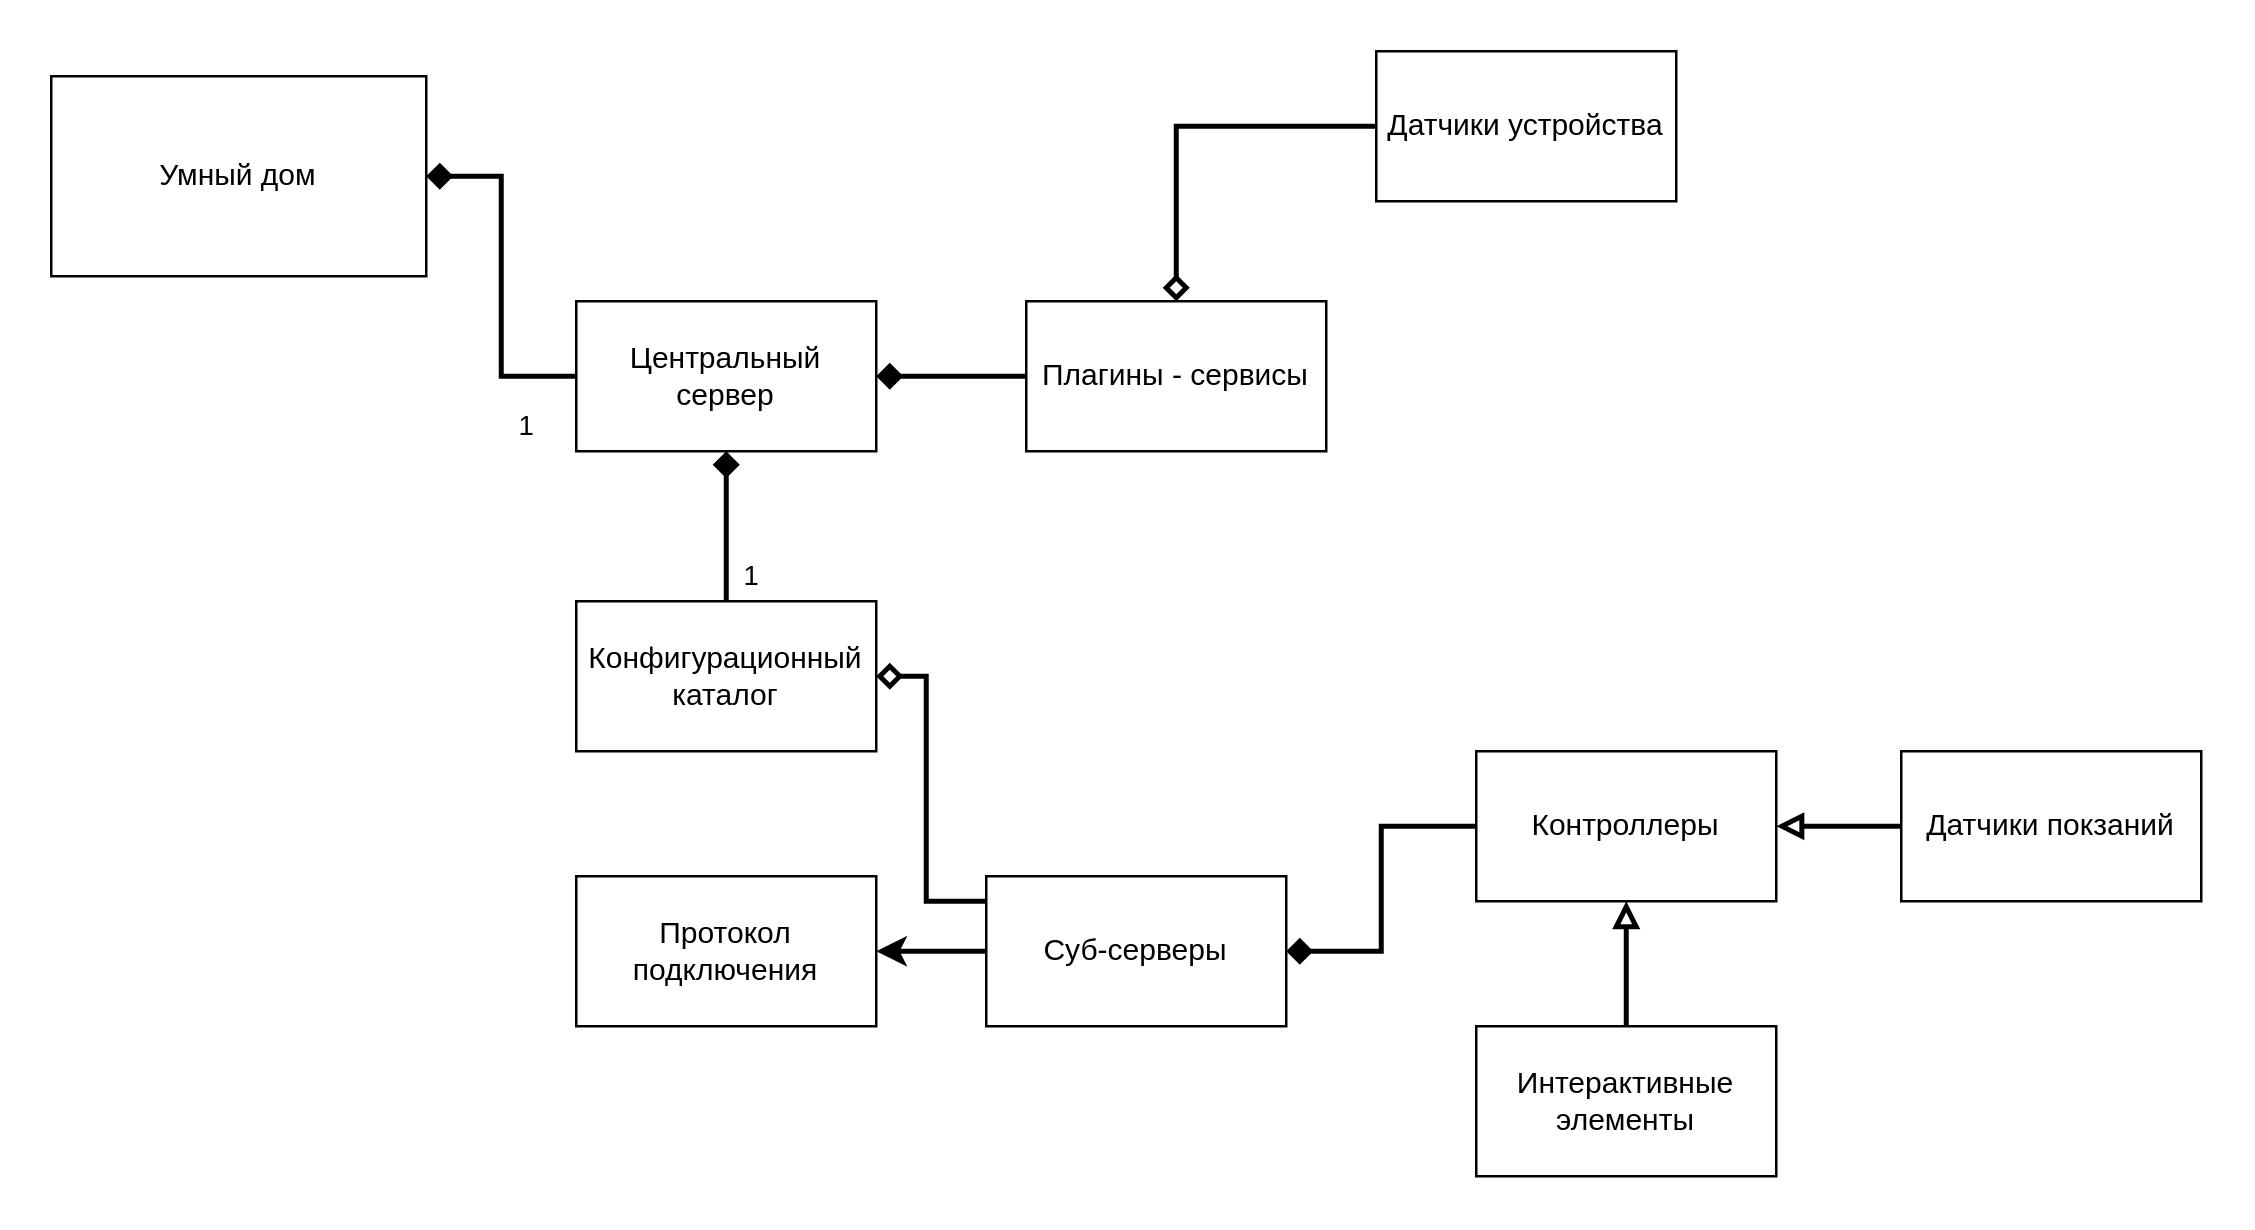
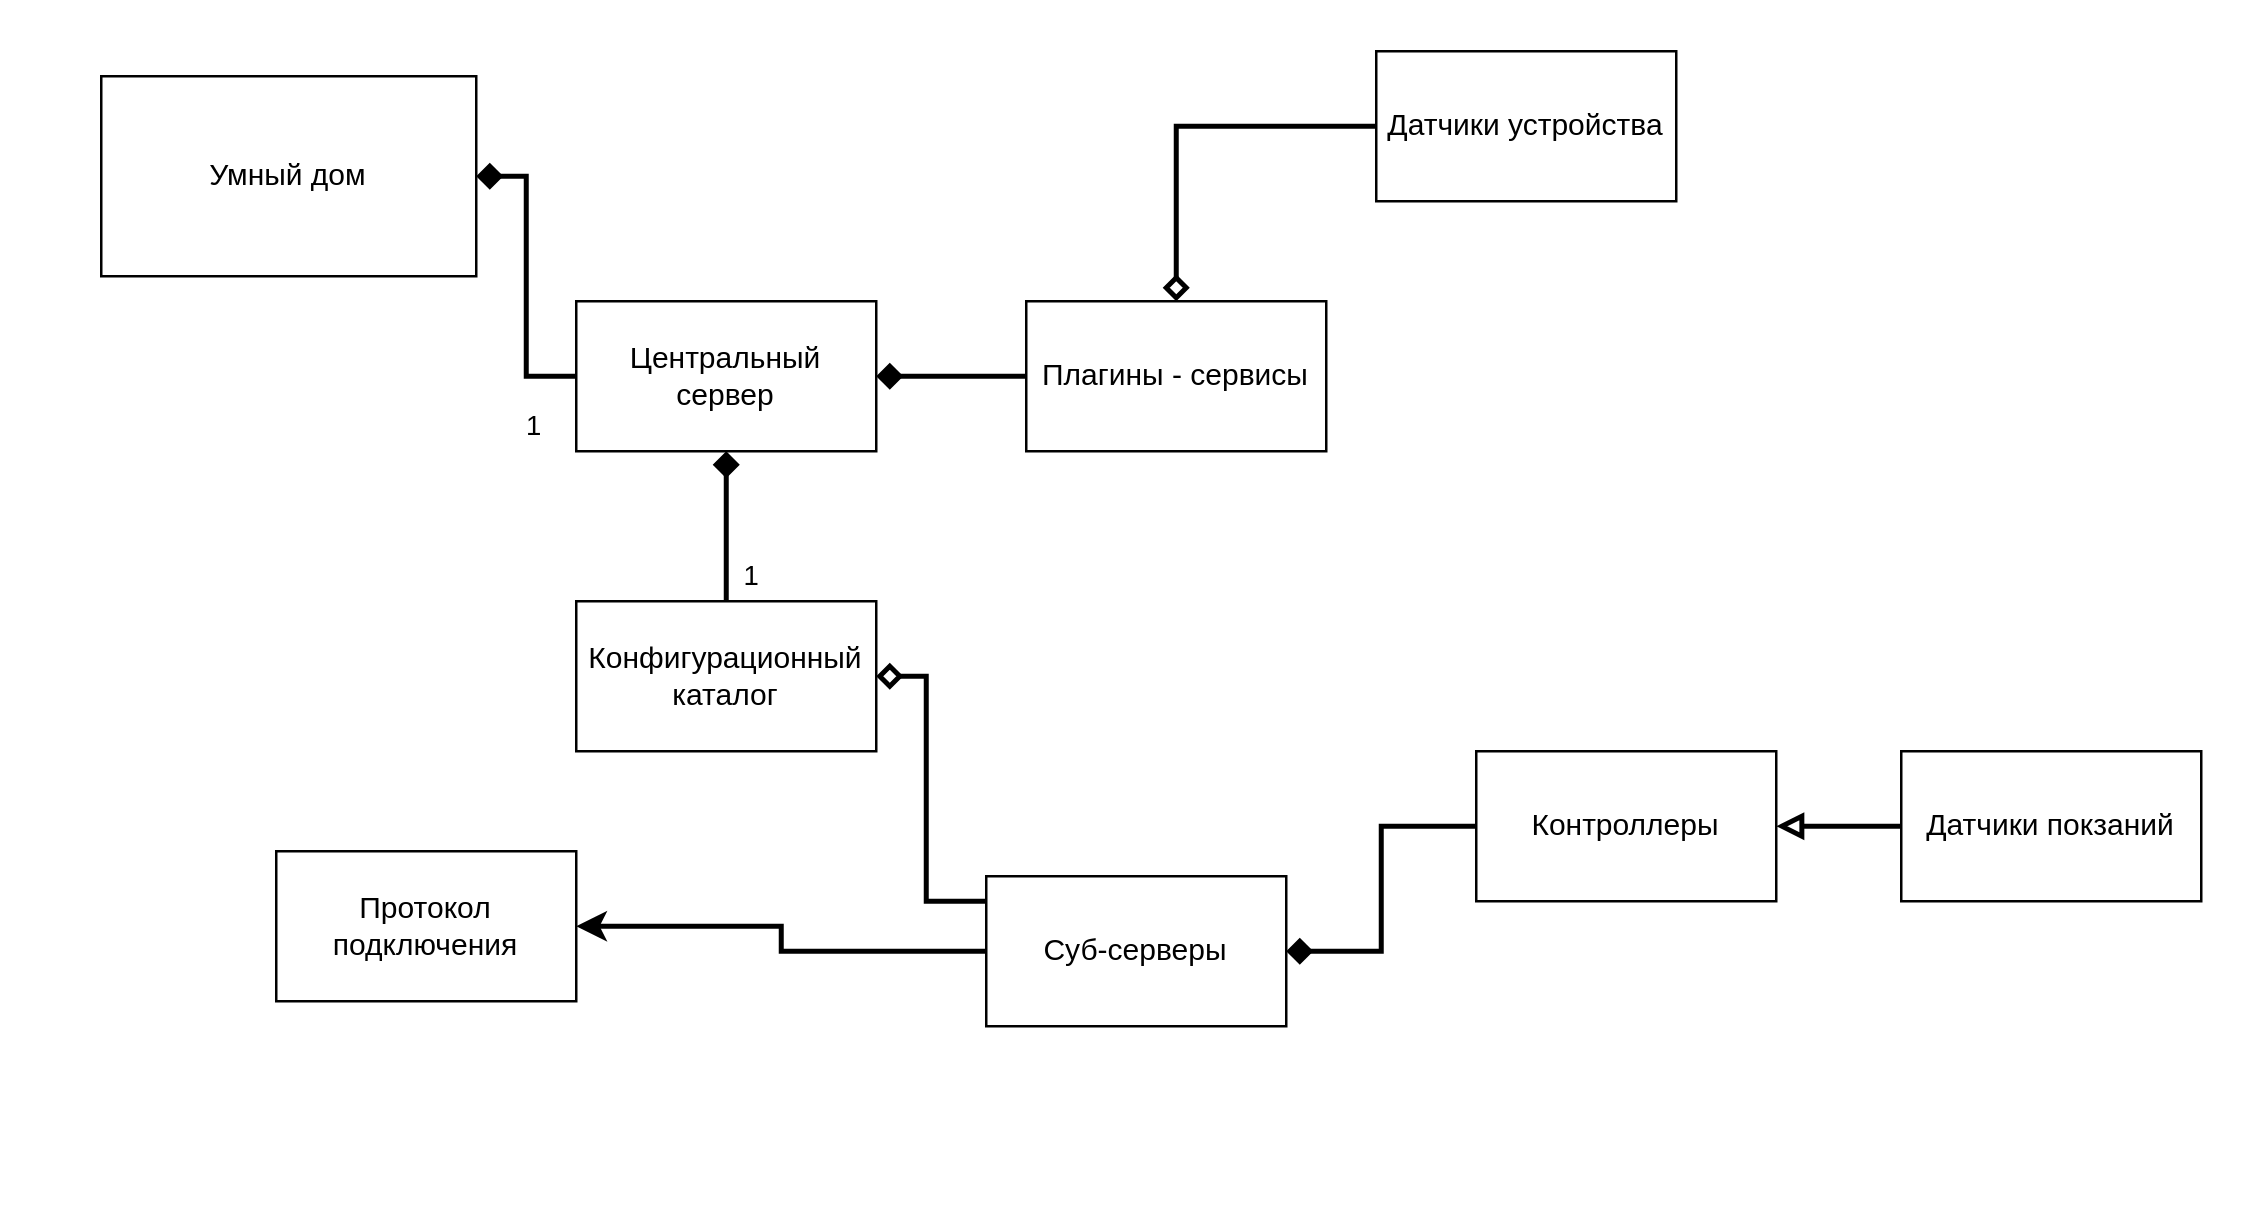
(239, 176) -> (289, 176)
(726, 951) -> (426, 926)
(1626, 977) -> none
(1626, 1101) -> none
